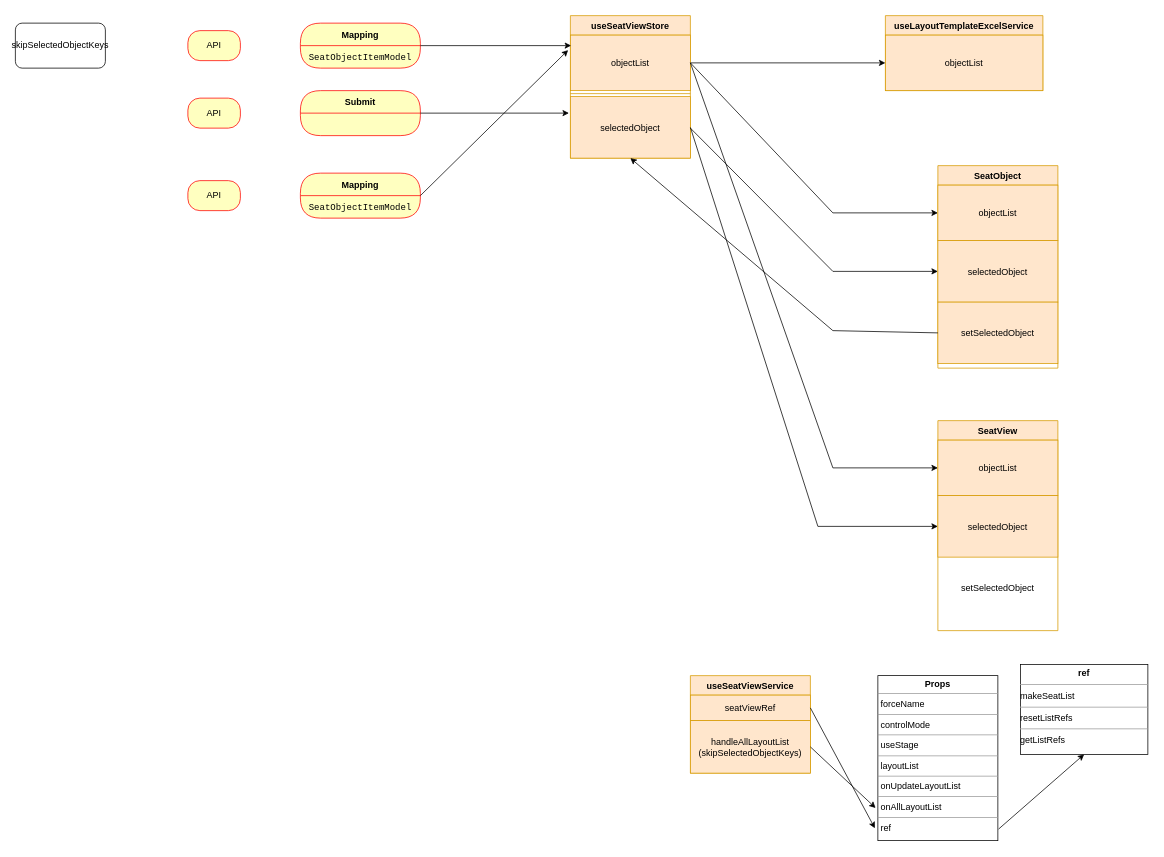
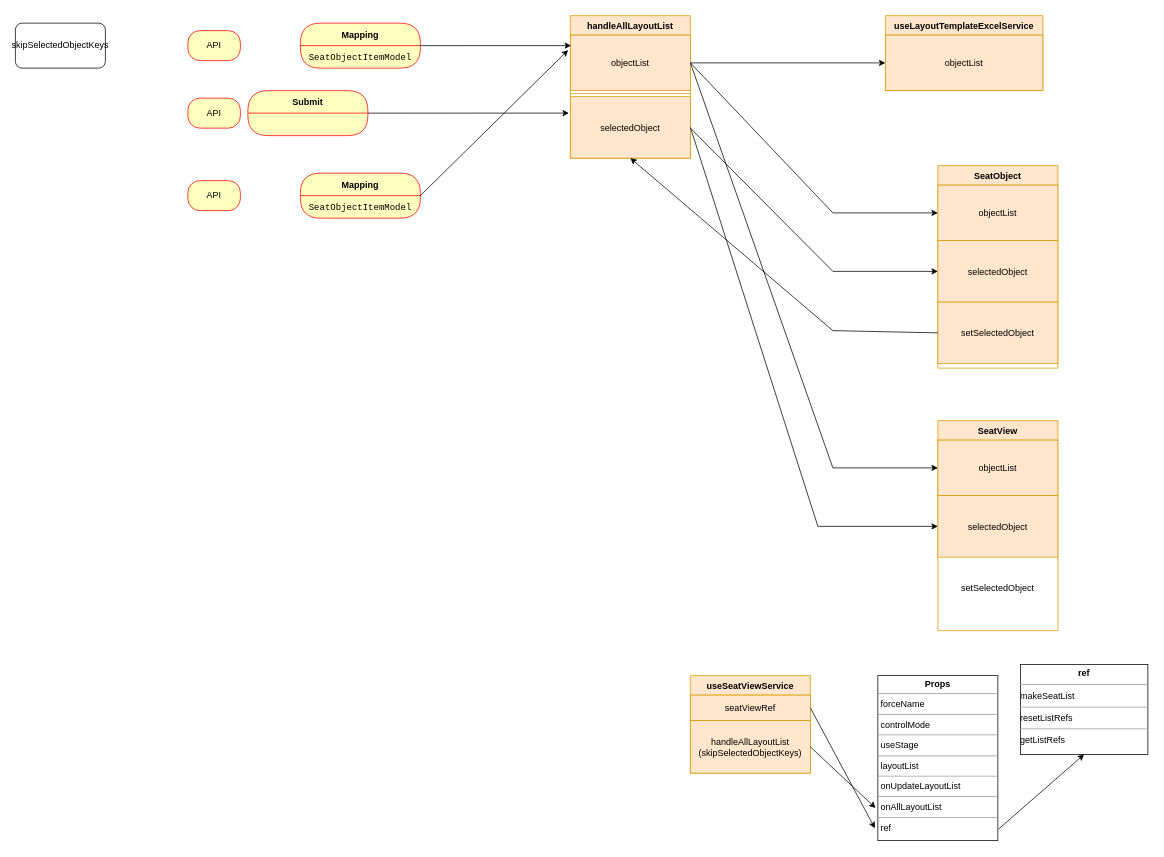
(630, 26) -> (630, 26)
(360, 113) -> (308, 113)
